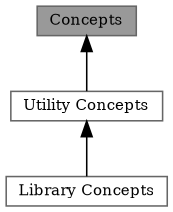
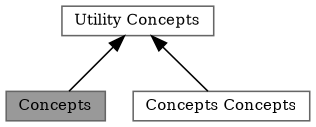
(87, 71) -> (91, 69)
(87, 191) -> (221, 106)
